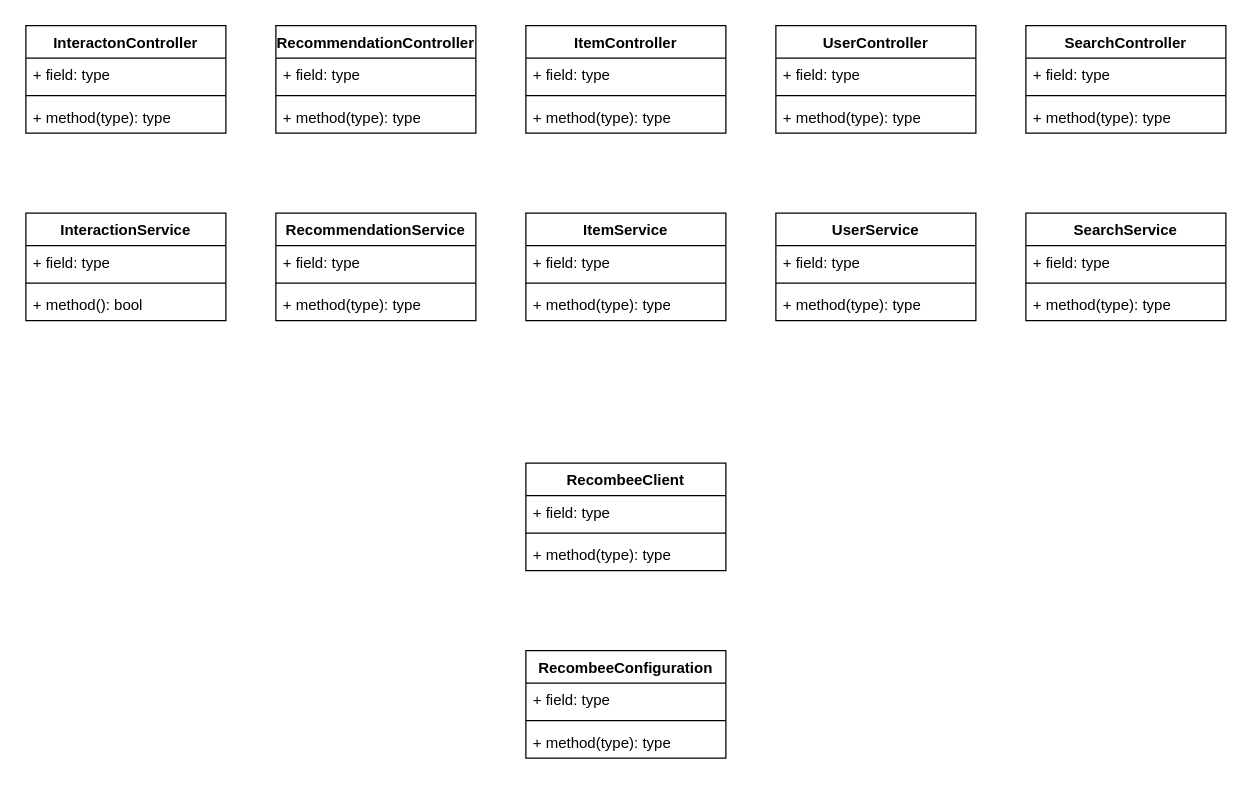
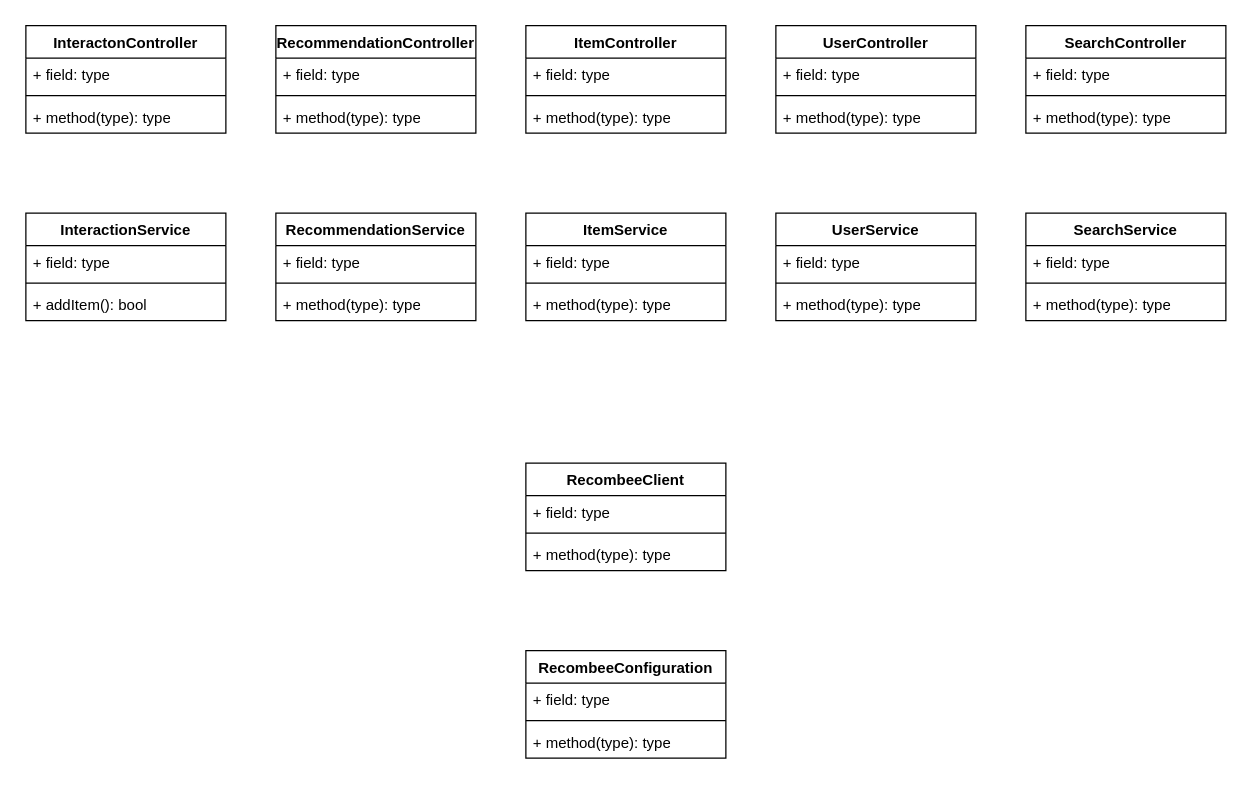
(93, 306) -> (97, 306)
